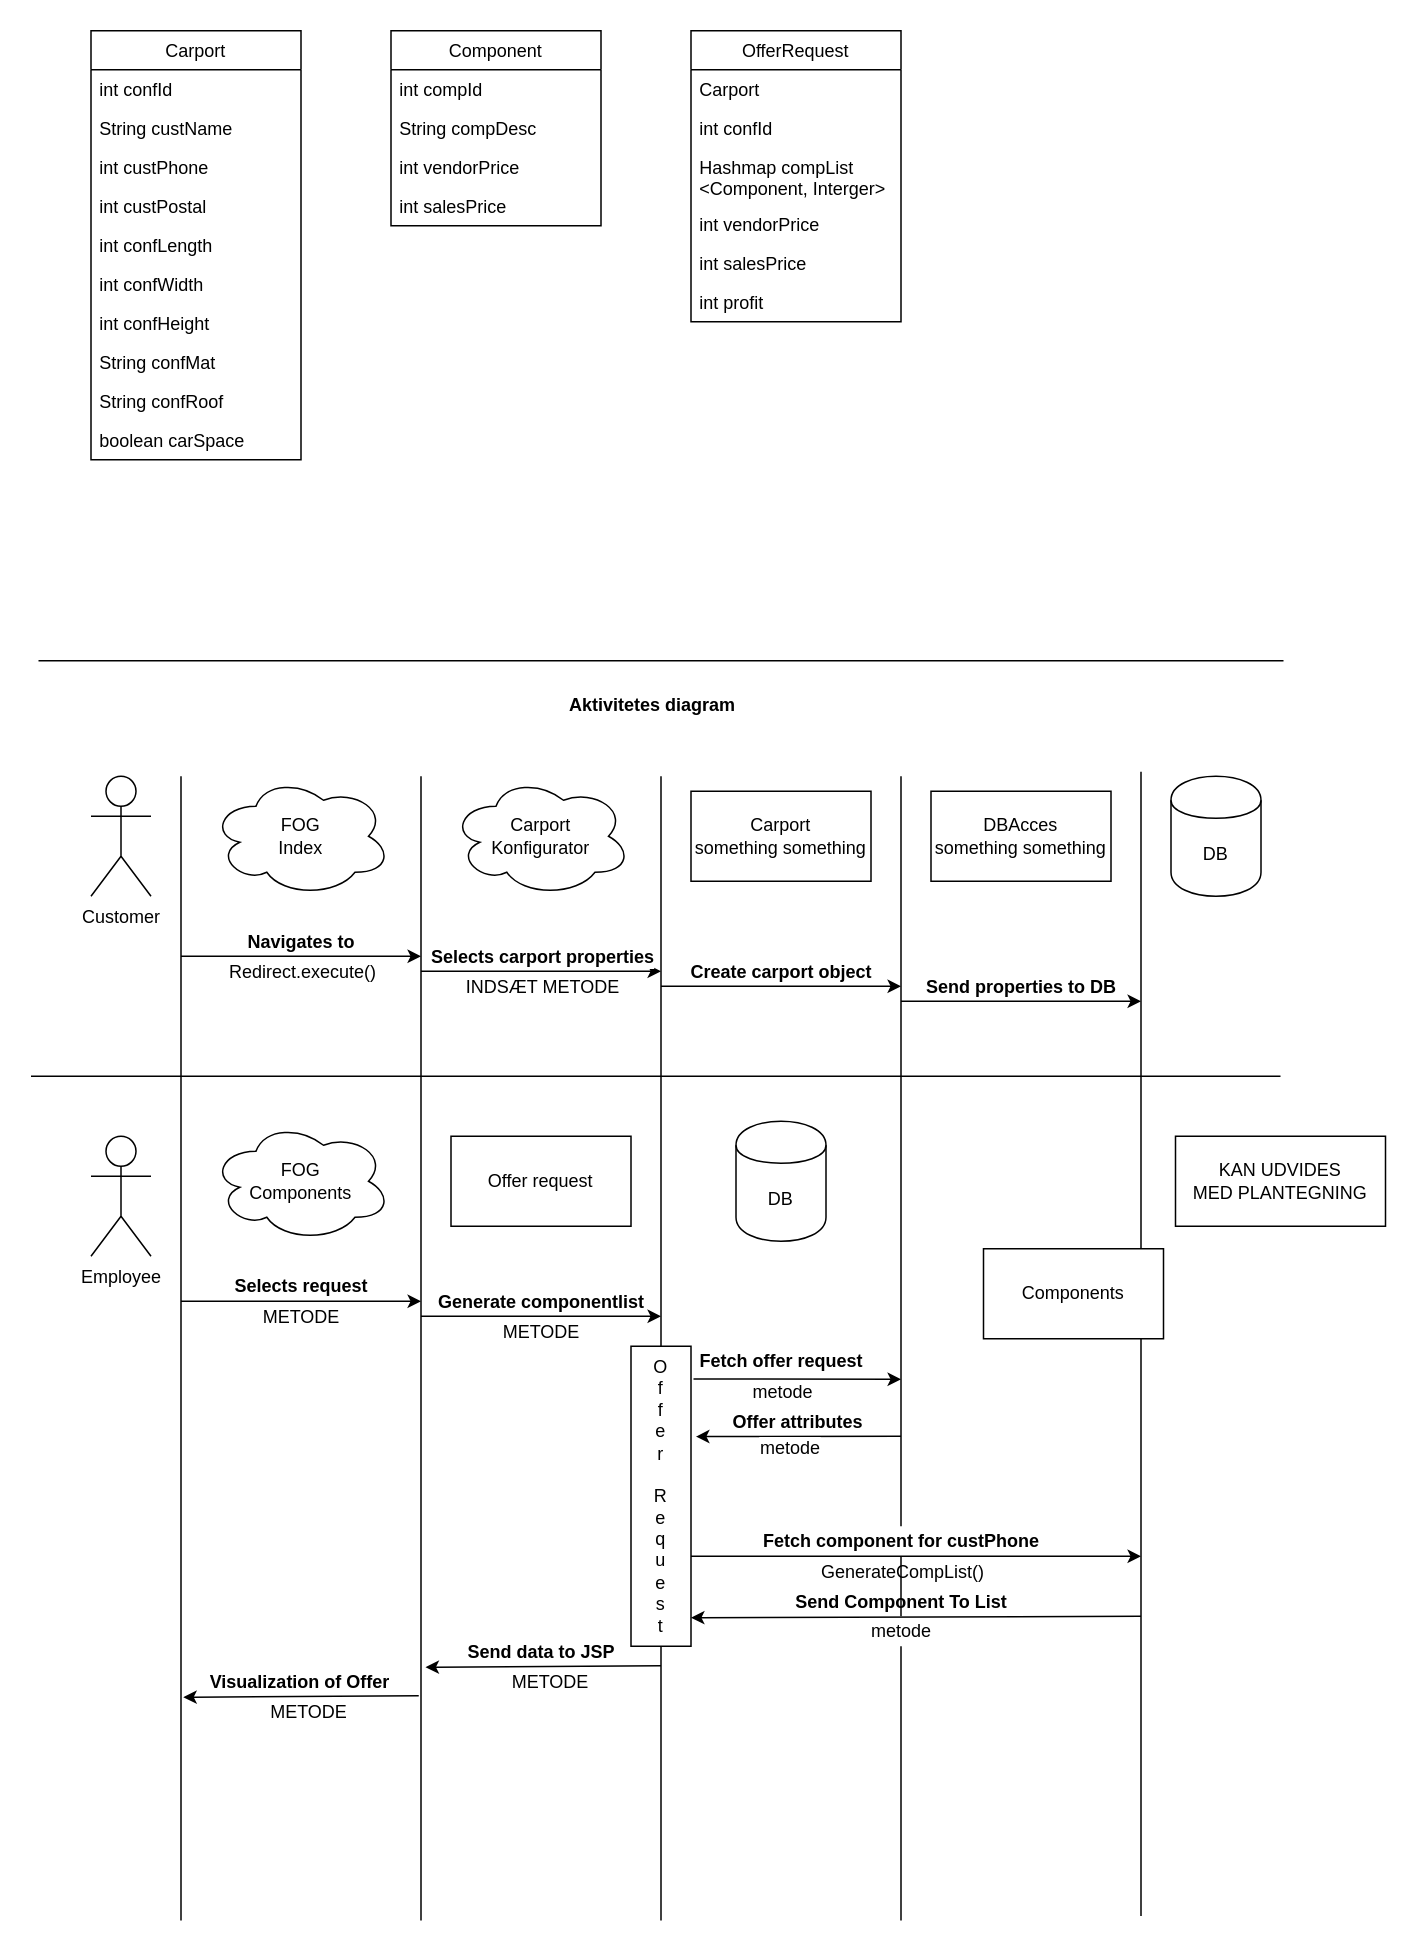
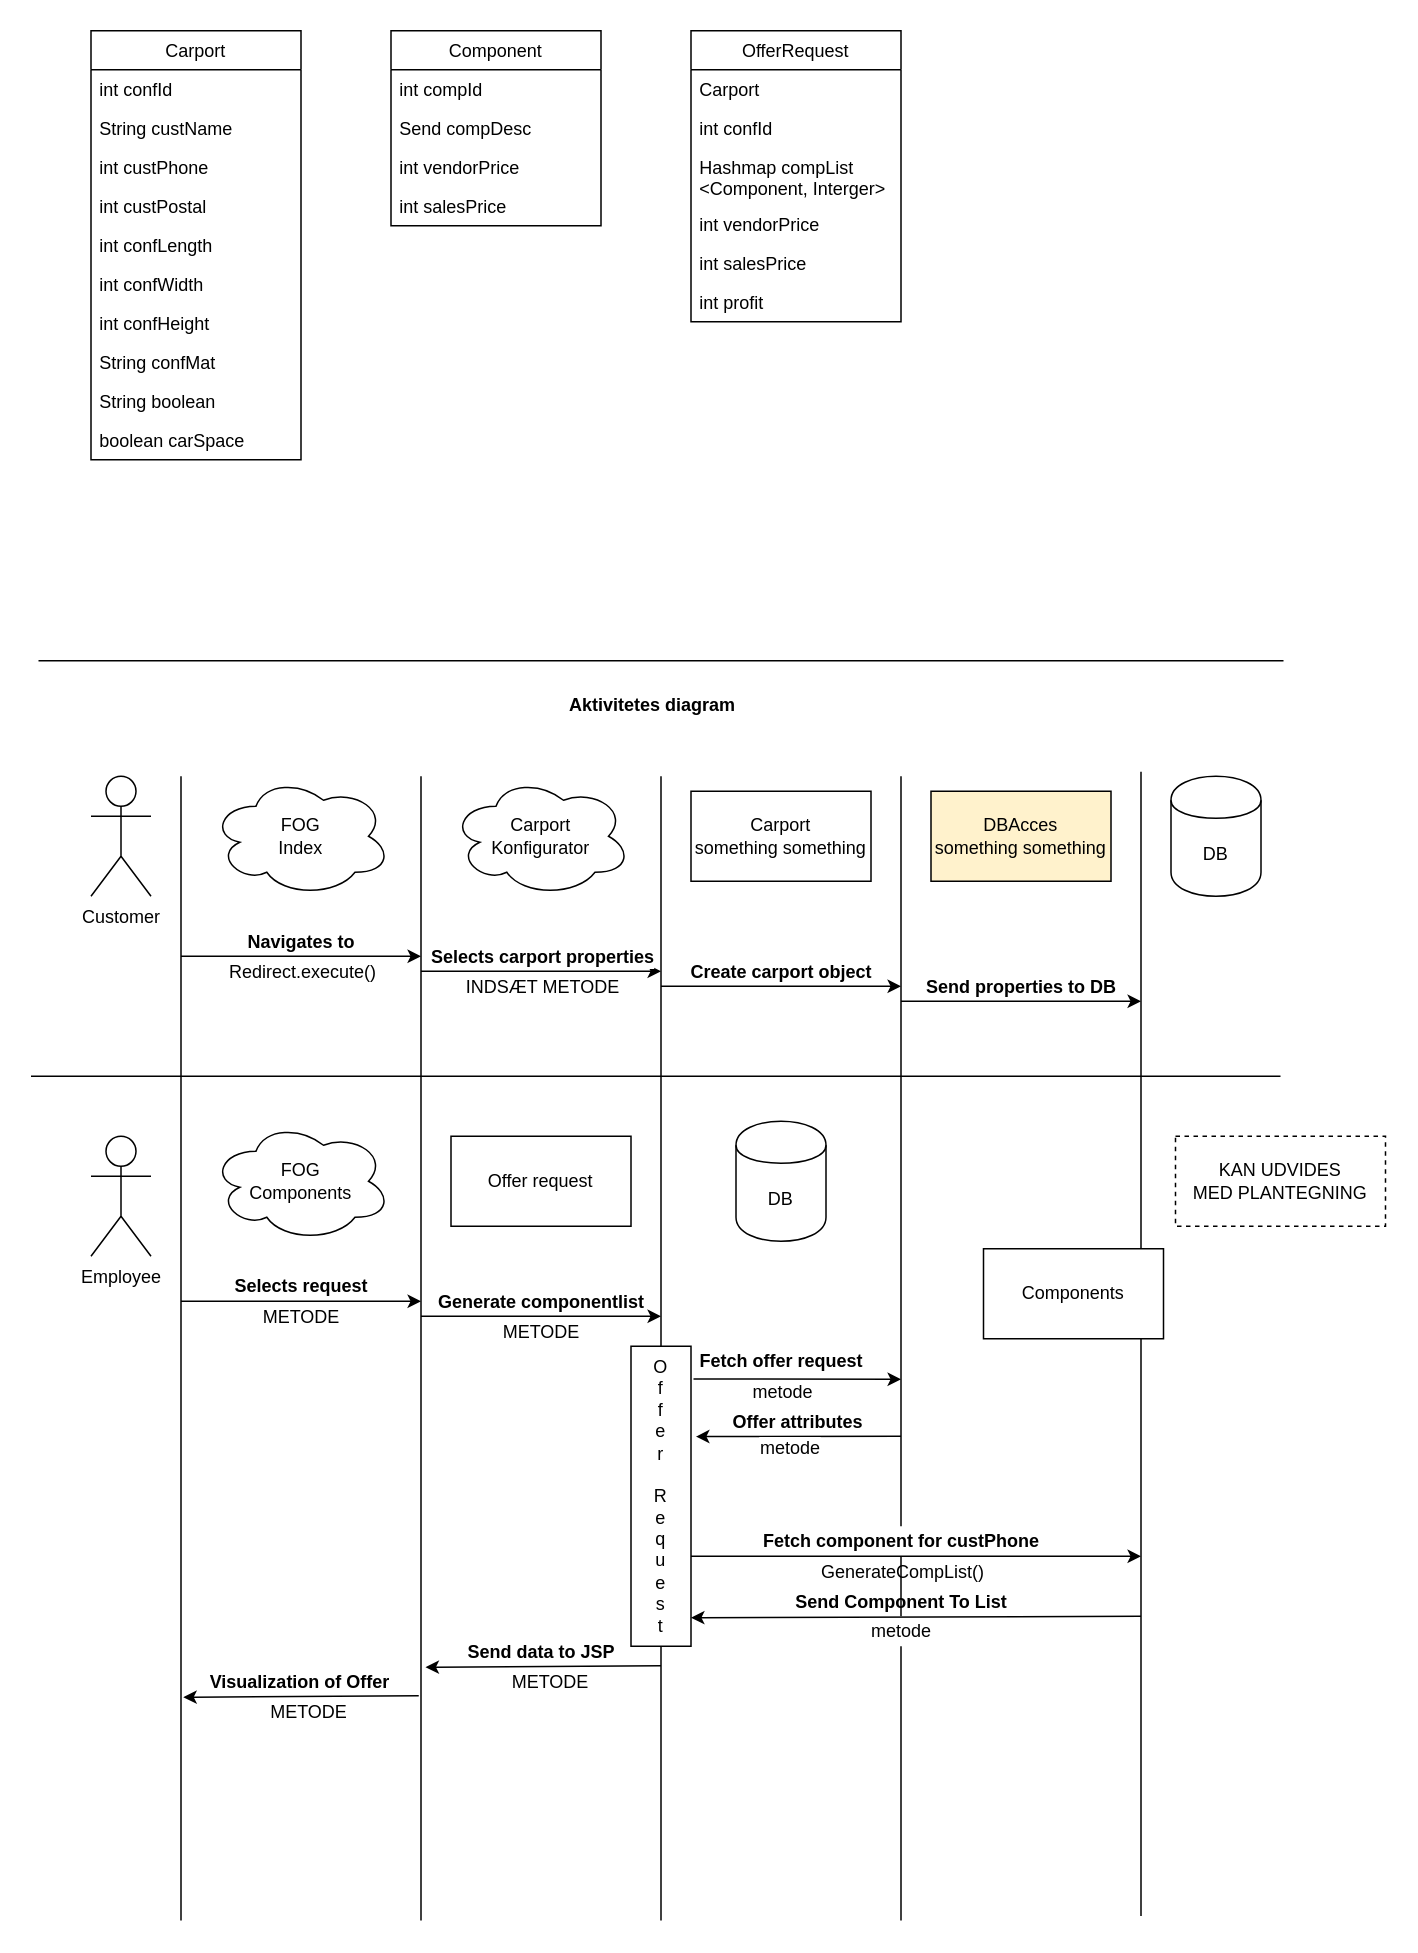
(472, 129) -> (465, 129)
(172, 402) -> (165, 402)
(1021, 836) -> (1021, 836)
(1280, 1181) -> (1280, 1181)
